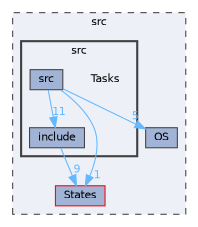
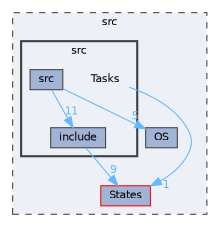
(94, 127) -> (185, 126)
